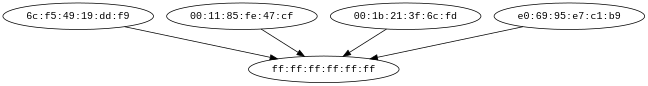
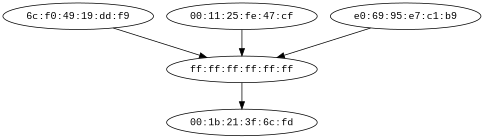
(78, 16) -> (78, 16)
(242, 16) -> (242, 16)
(368, 41) -> (242, 92)
